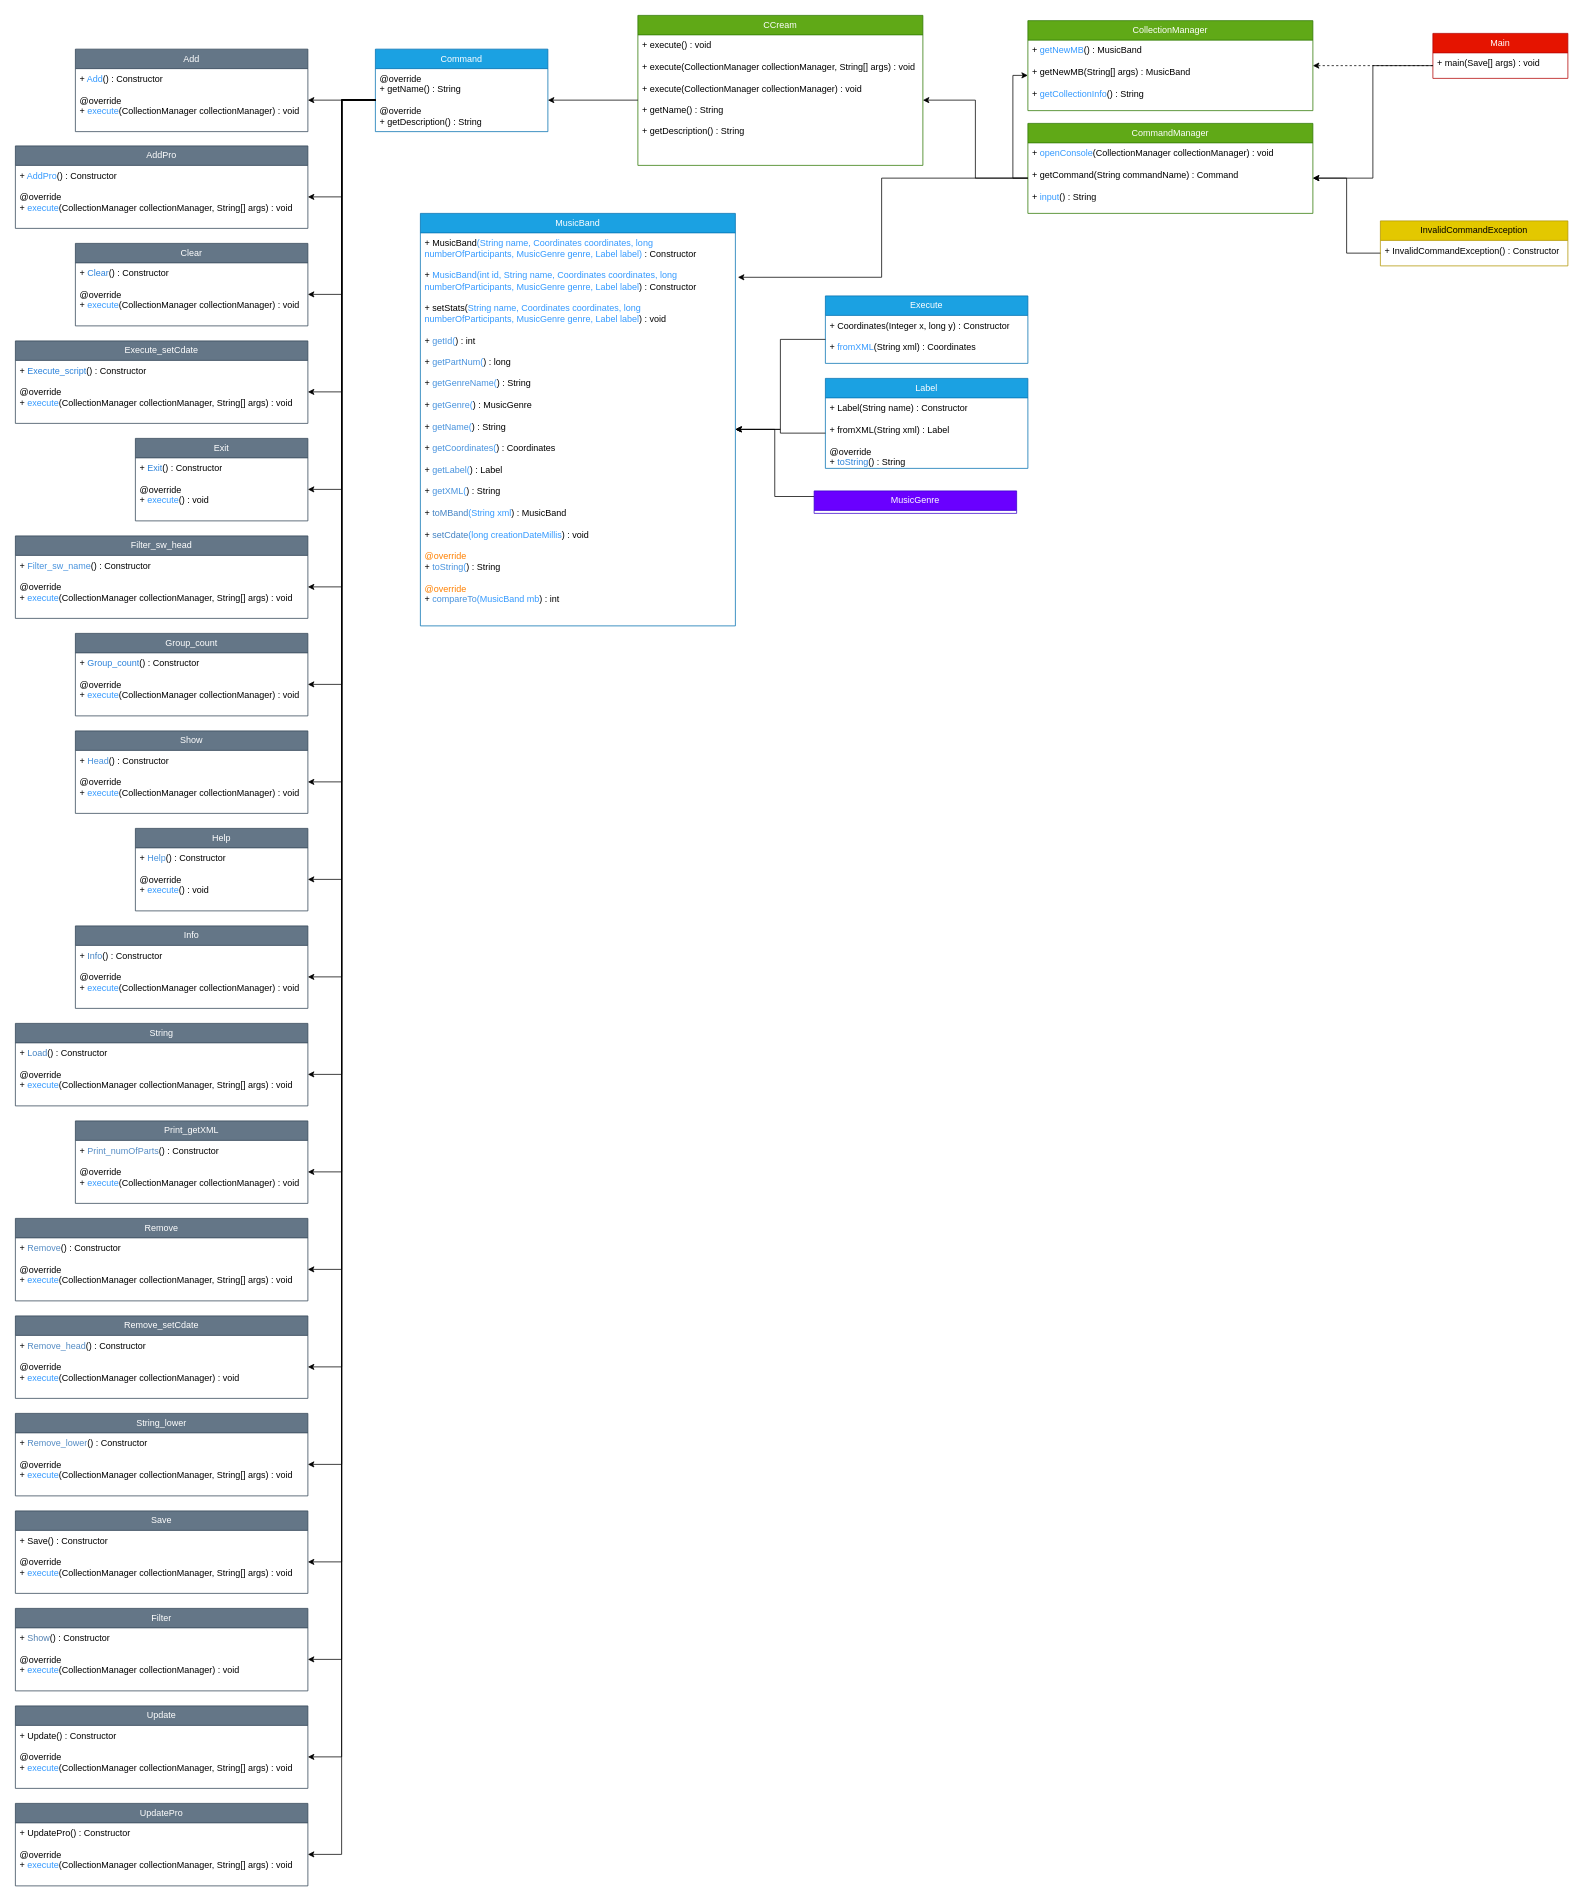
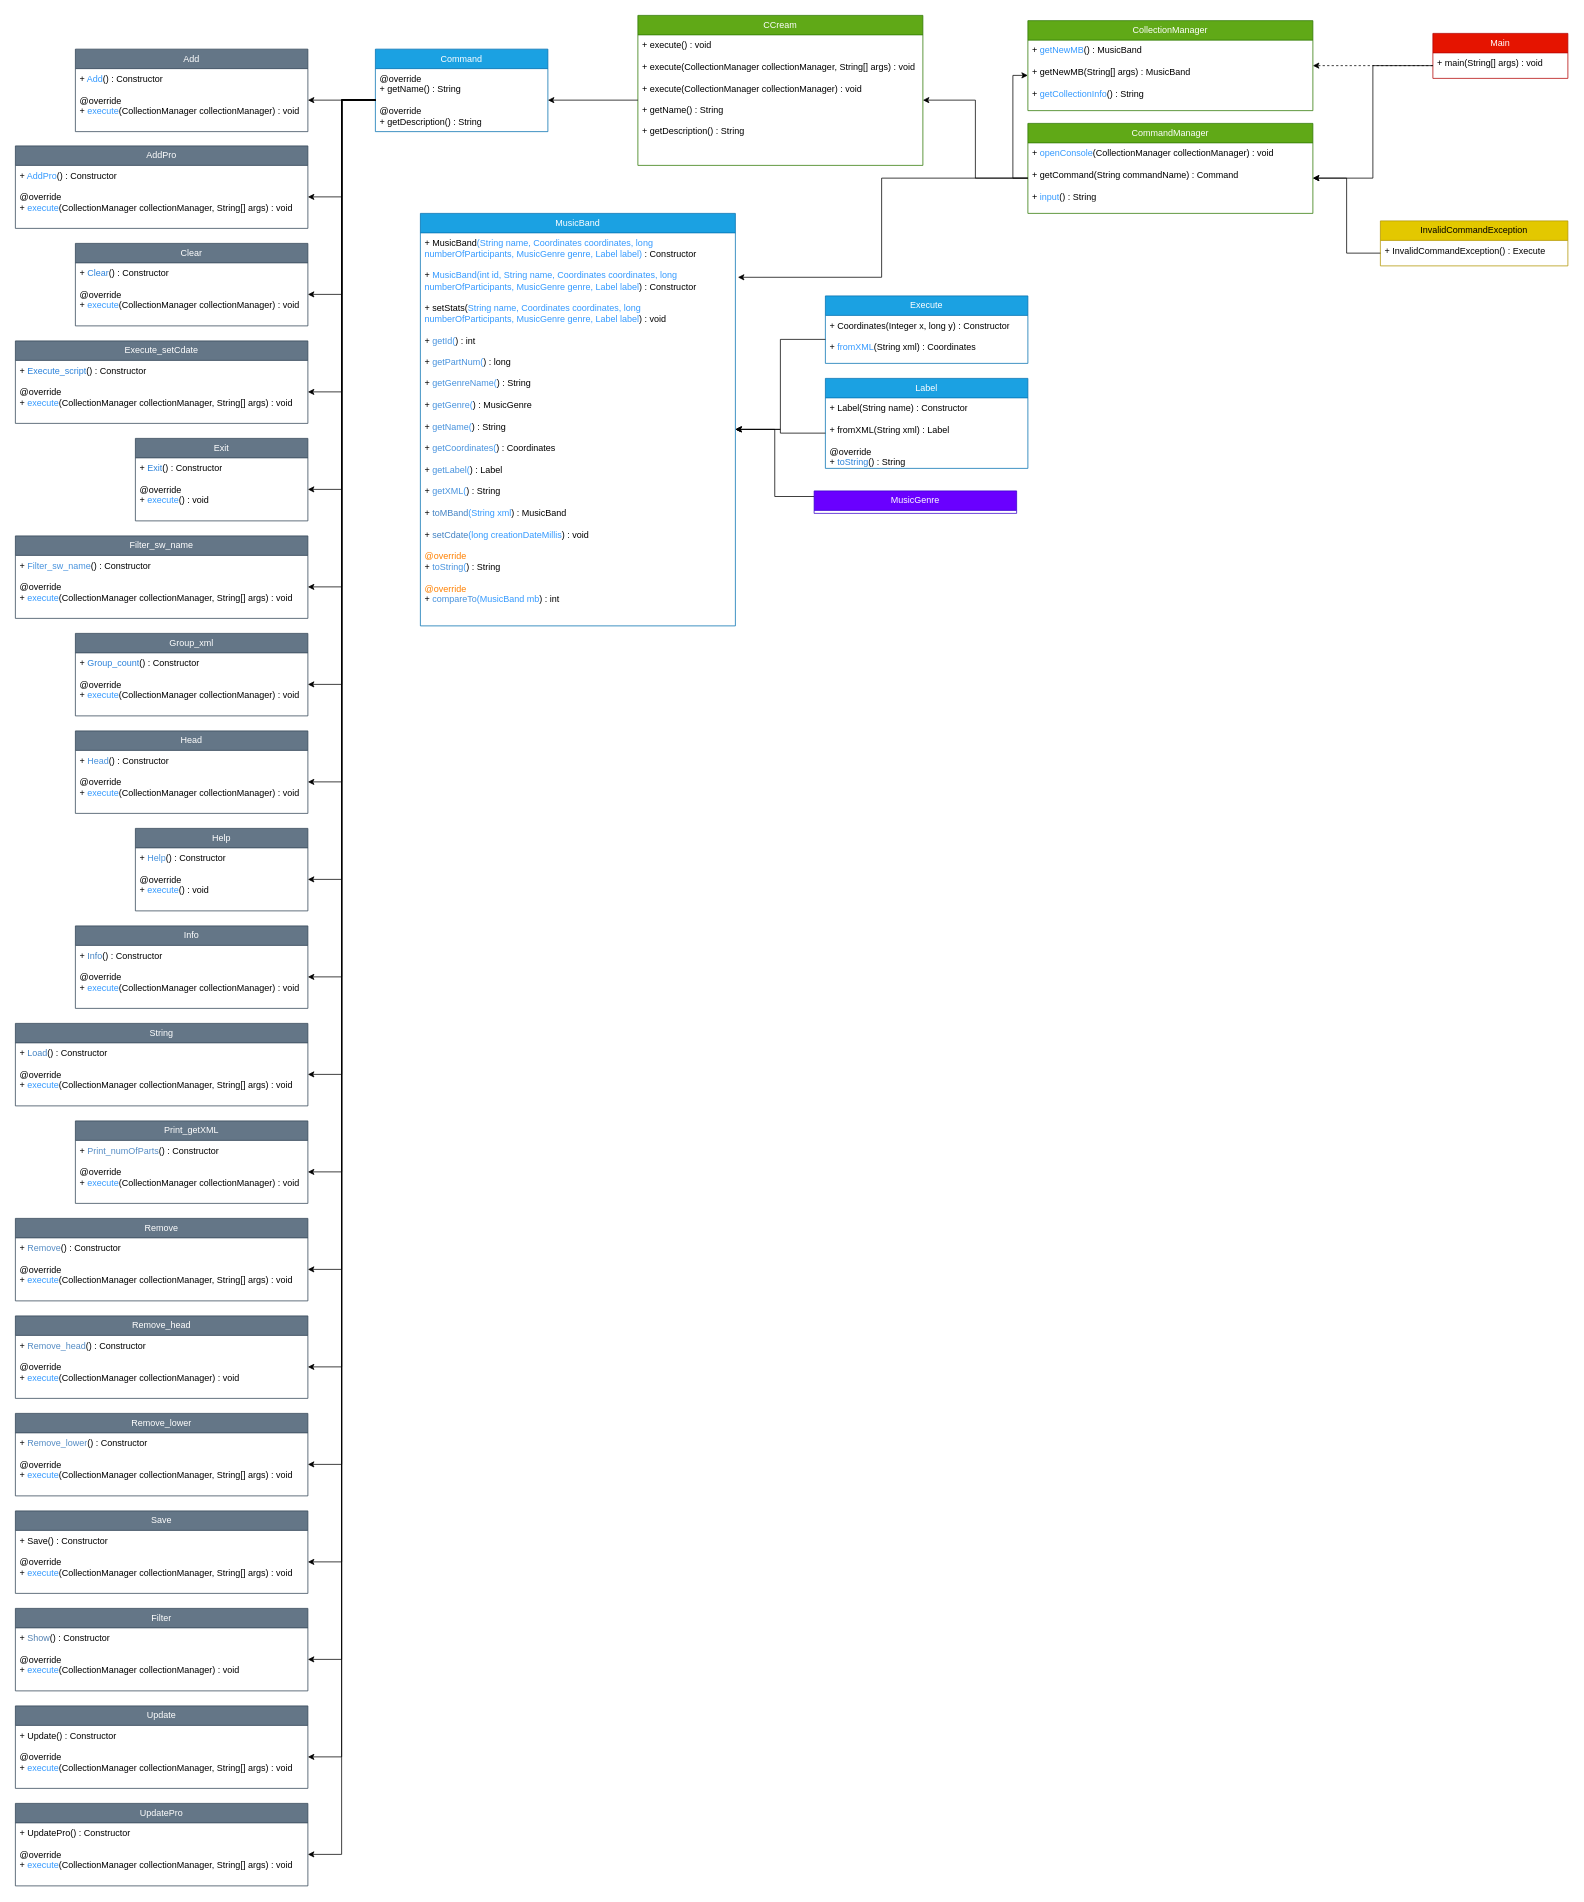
(1496, 64) -> (1500, 64)
(1475, 256) -> (1470, 251)
(162, 546) -> (162, 546)
(192, 643) -> (192, 643)
(192, 741) -> (192, 741)
(162, 1326) -> (162, 1326)
(162, 1423) -> (162, 1423)
